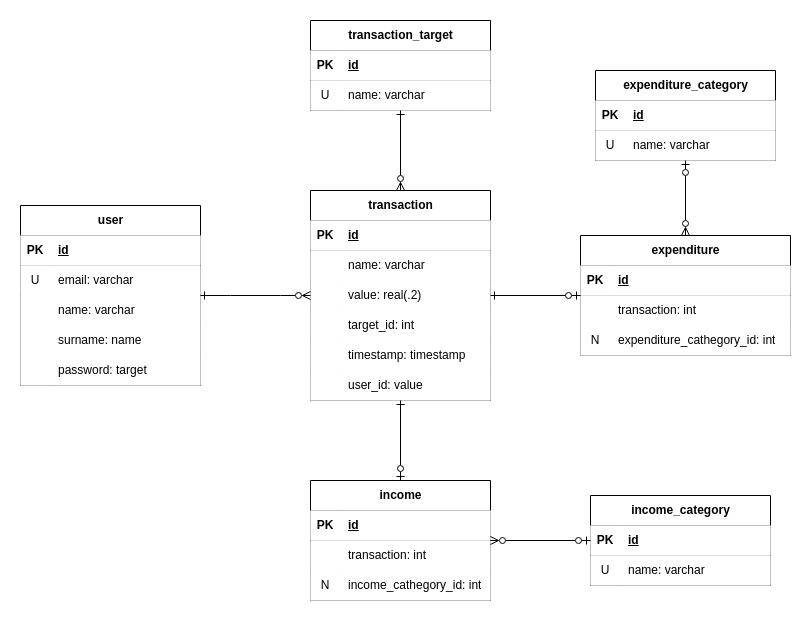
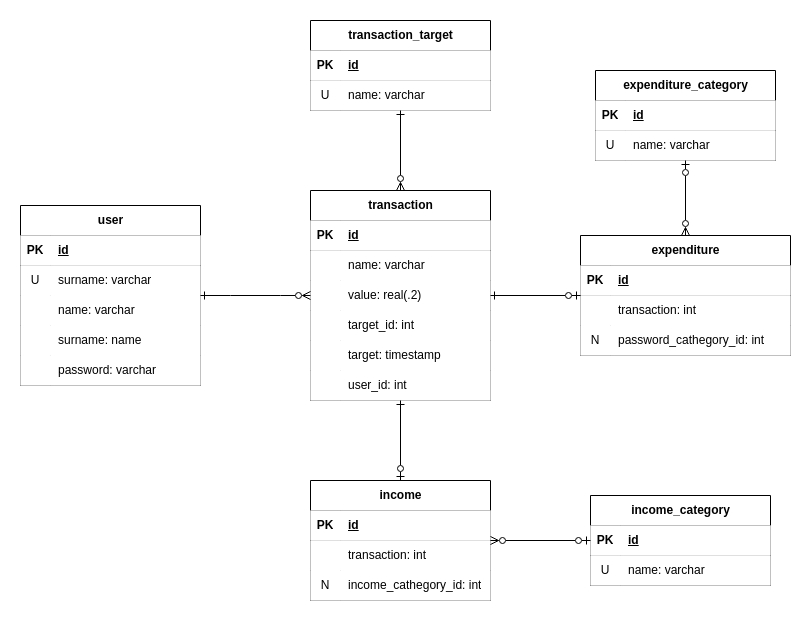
(99, 281) -> (109, 281)
(705, 341) -> (700, 341)
(409, 356) -> (401, 356)
(109, 371) -> (113, 371)
(389, 386) -> (383, 386)
